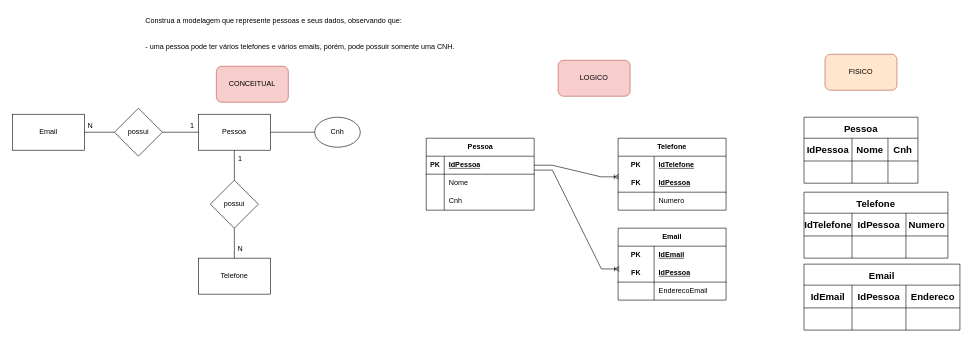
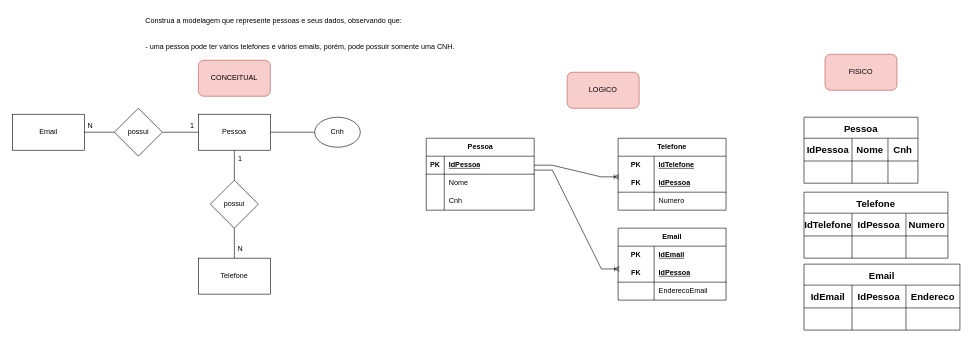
(861, 72) -> (861, 72)
(594, 78) -> (603, 90)
(252, 84) -> (234, 78)
